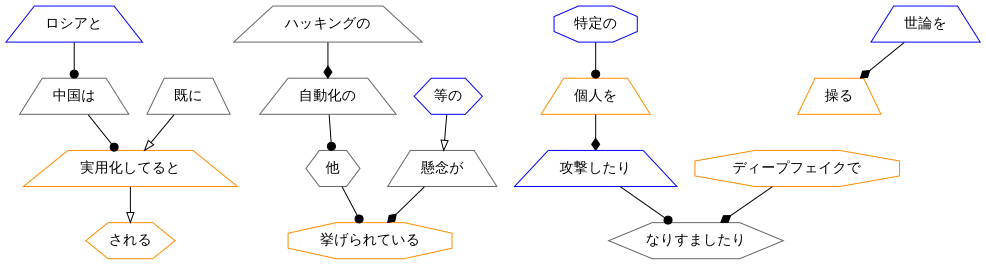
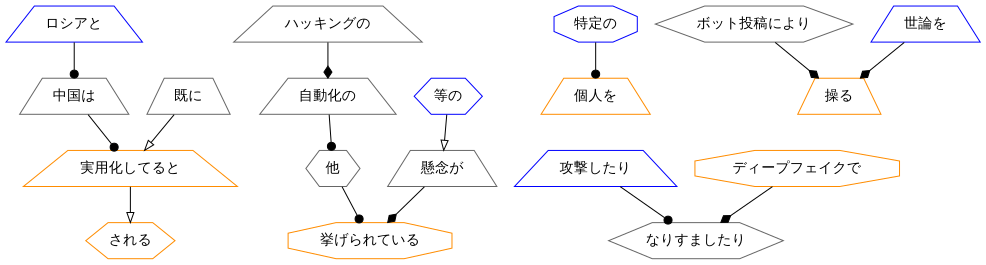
none -> (754, 24)
(596, 126) -> none
